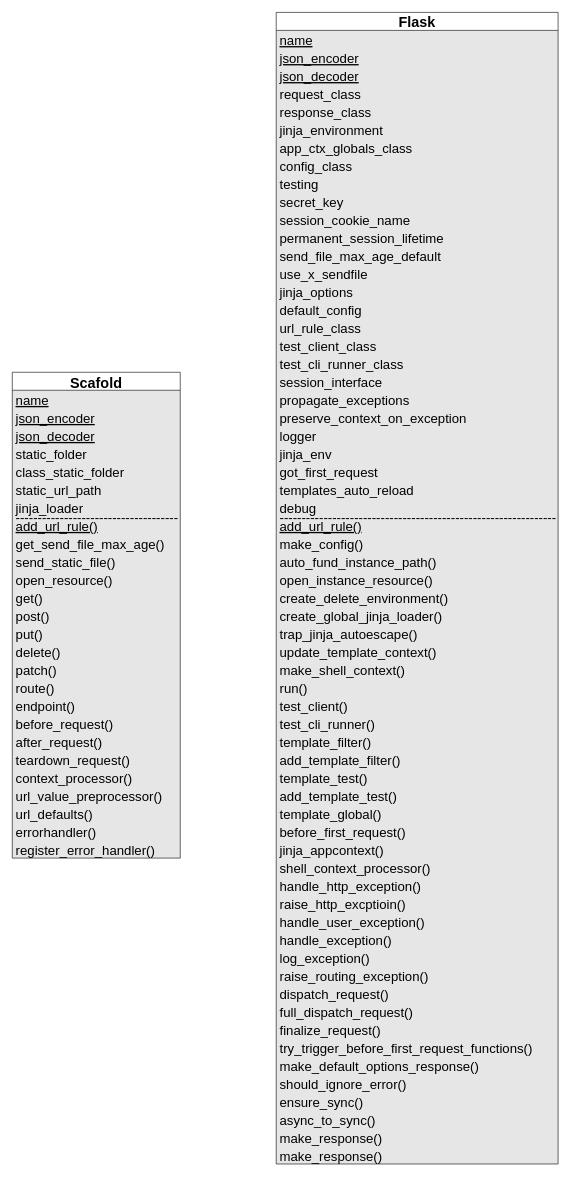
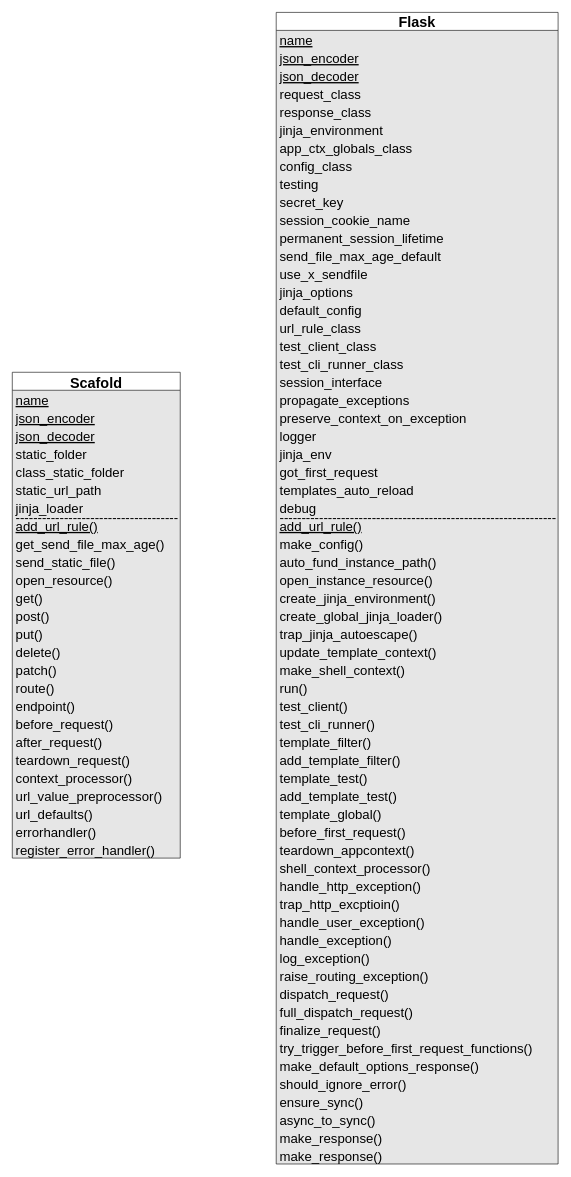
(376, 599) -> (372, 599)
(344, 851) -> (357, 851)
(356, 905) -> (354, 905)
